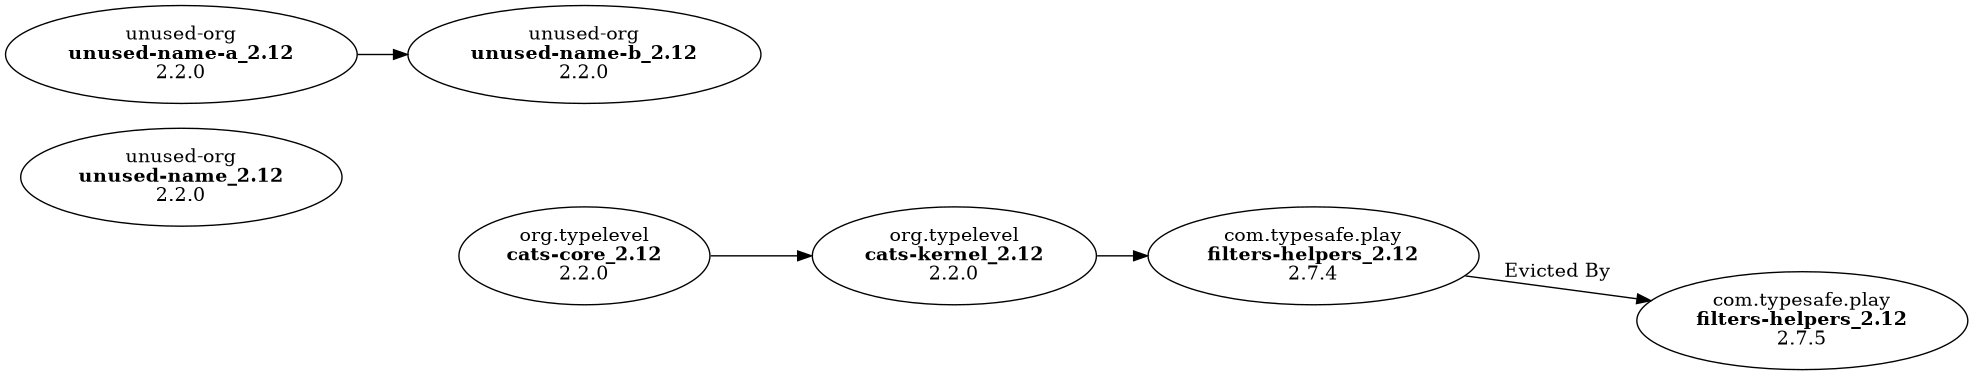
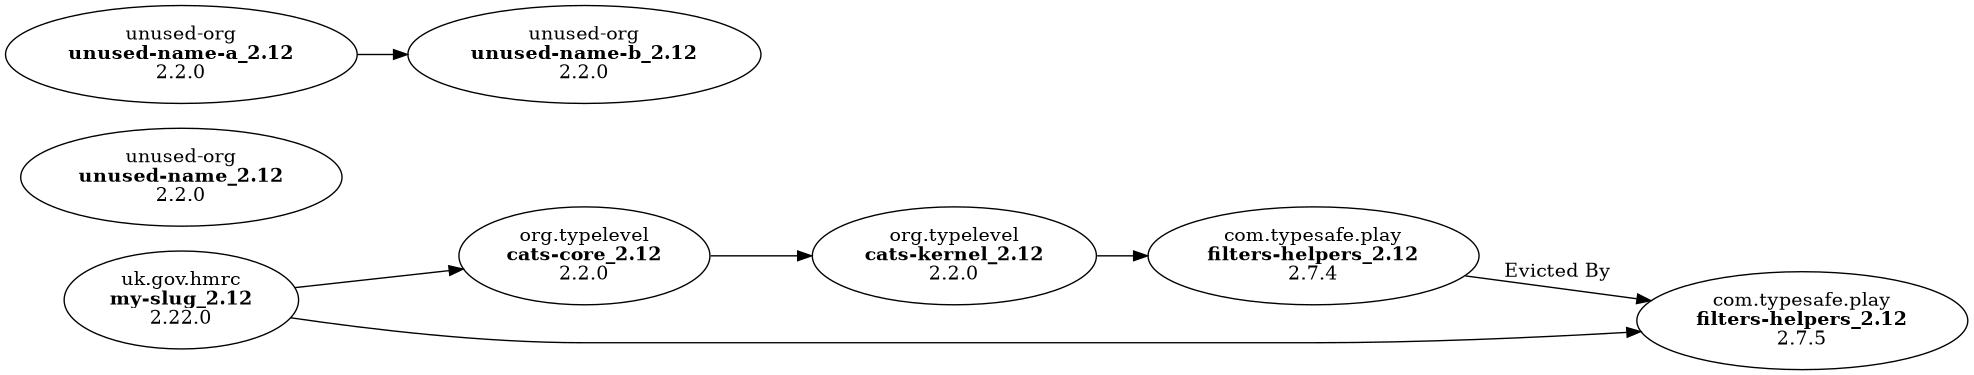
none -> (181, 300)
